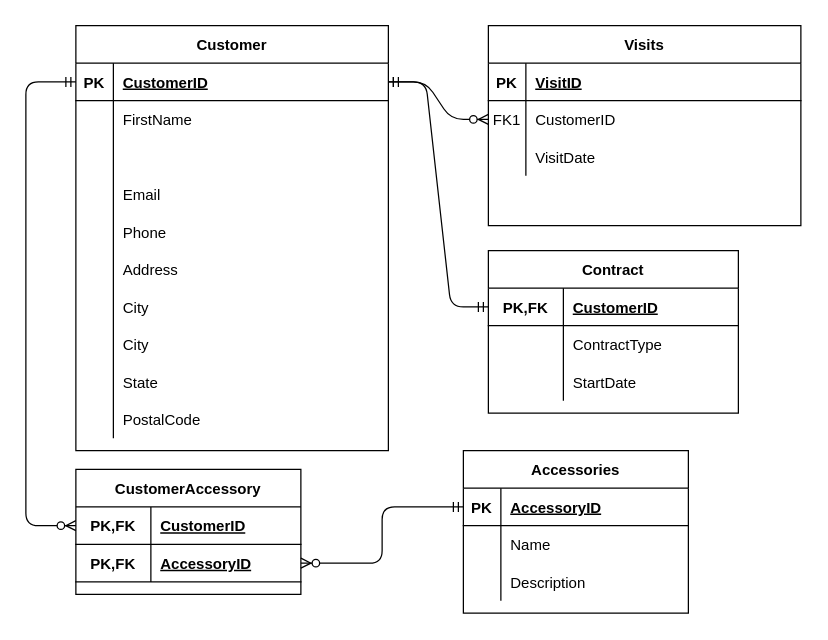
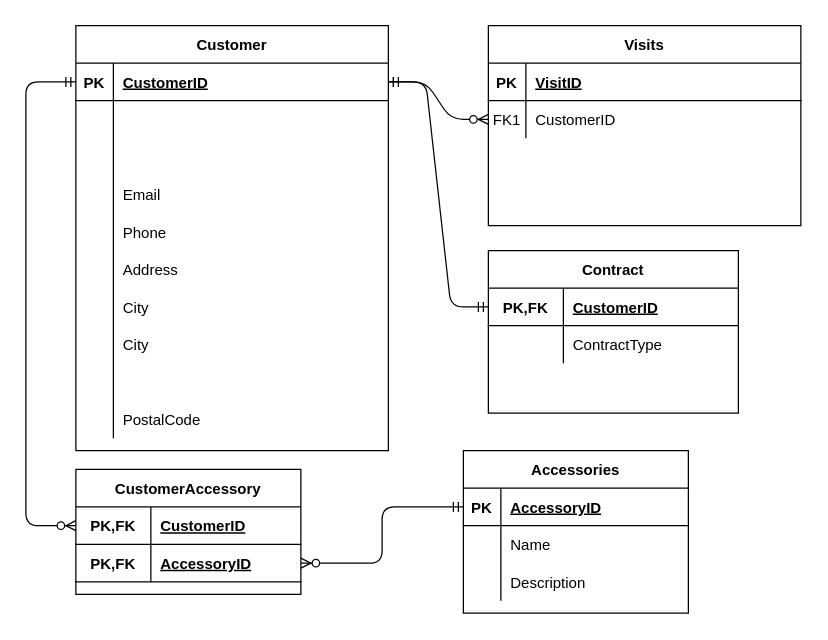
(251, 119) -> none
(663, 157) -> none
(251, 382) -> none
(651, 382) -> none
